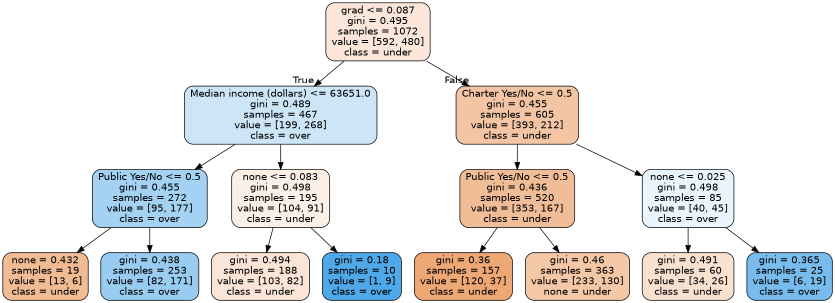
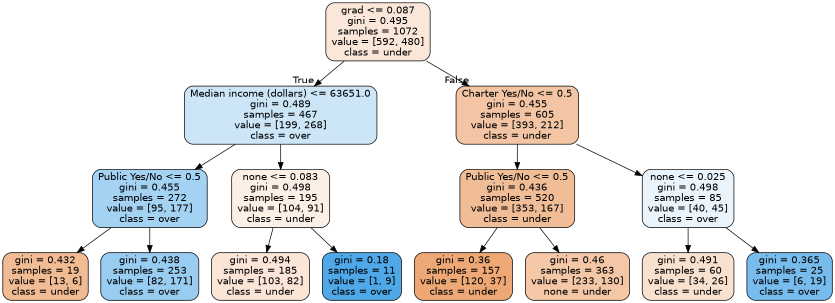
(46, 276) -> (46, 276)
(260, 276) -> (260, 276)
(362, 276) -> (362, 276)
